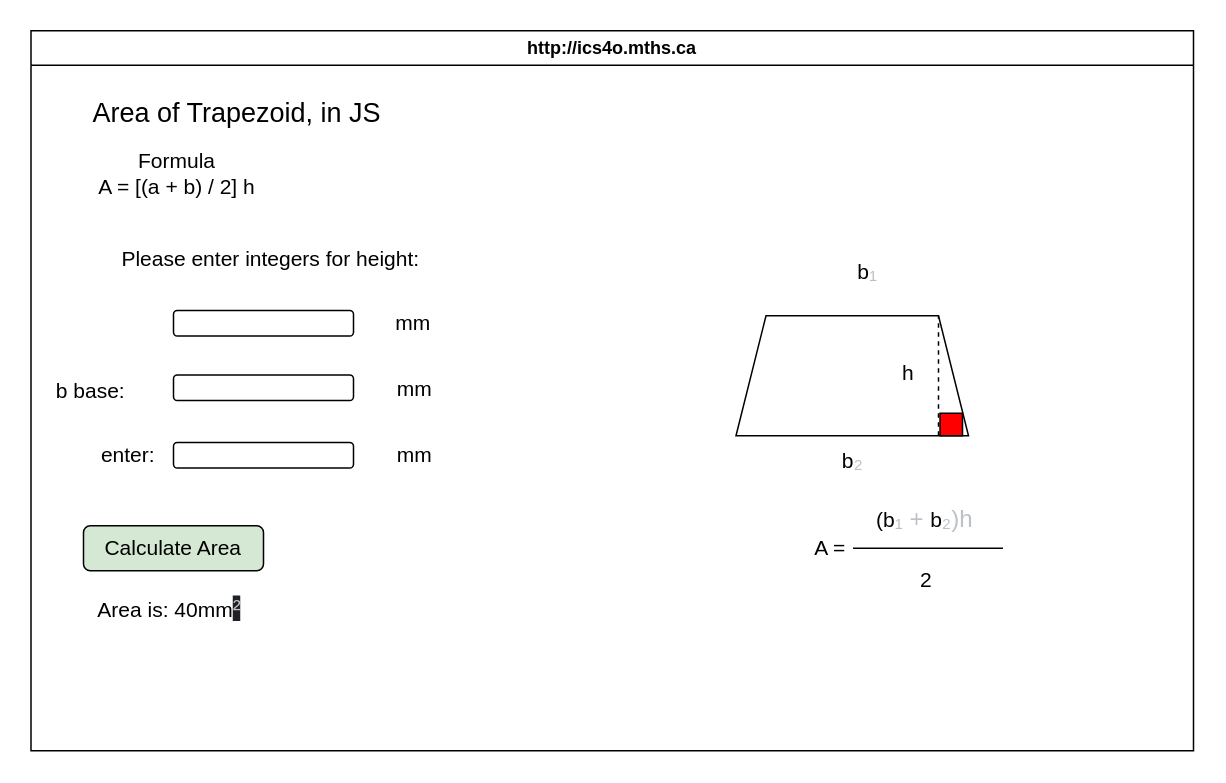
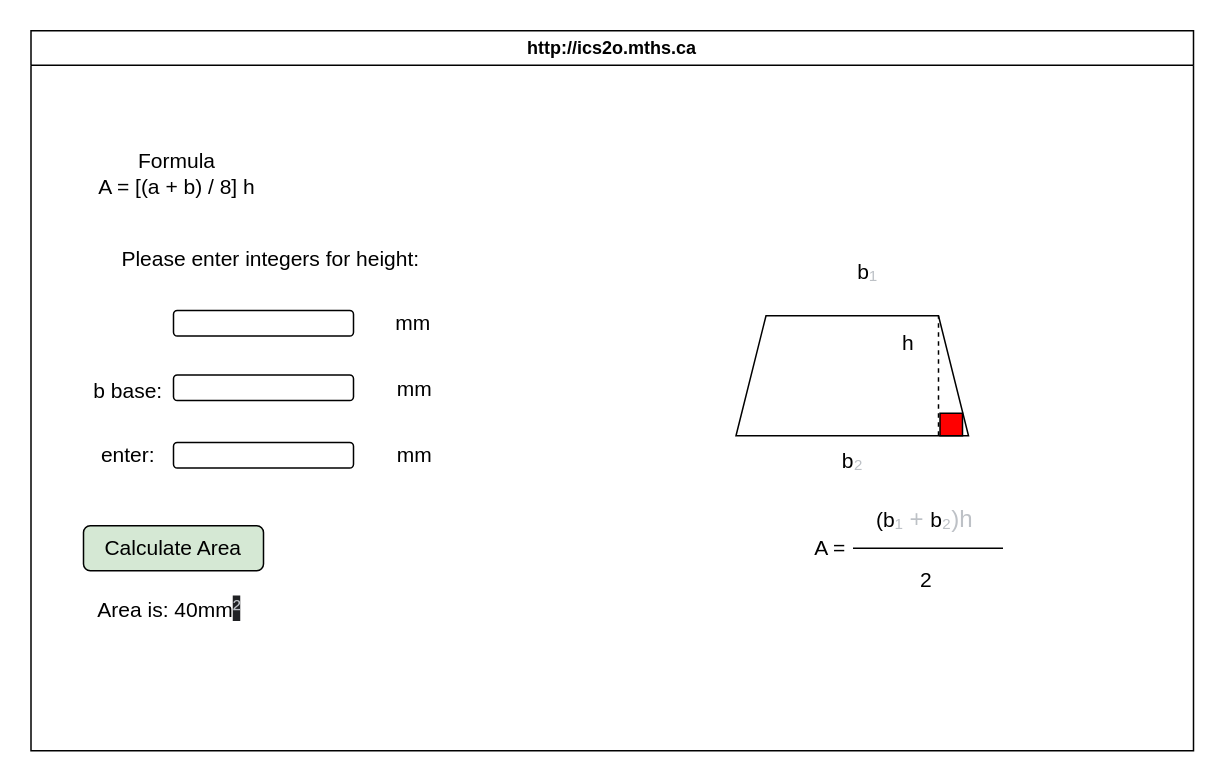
(612, 49) -> (612, 49)
(237, 113) -> none
(177, 173) -> (177, 173)
(908, 372) -> (908, 342)
(91, 391) -> (128, 391)
